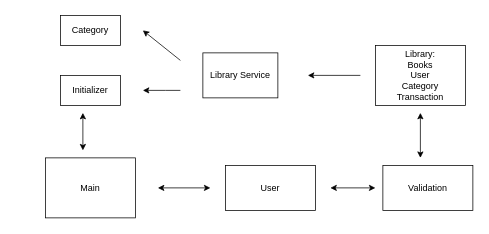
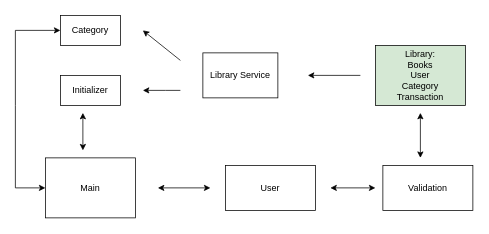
(420, 75) -> (420, 75)
none -> (15, 90)
